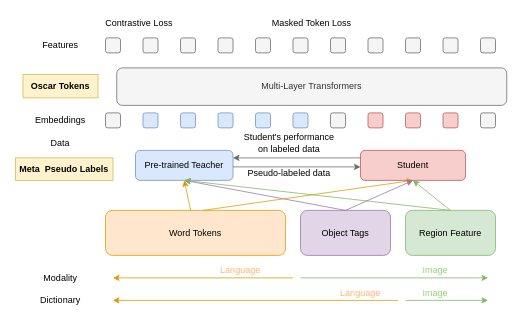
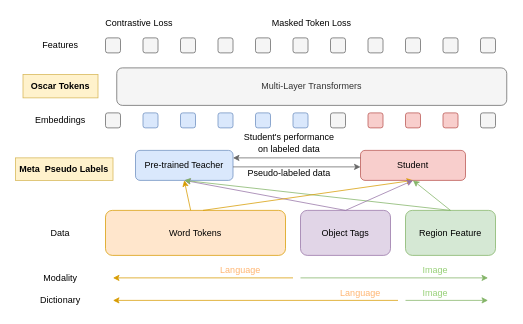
(60, 143) -> (60, 233)
